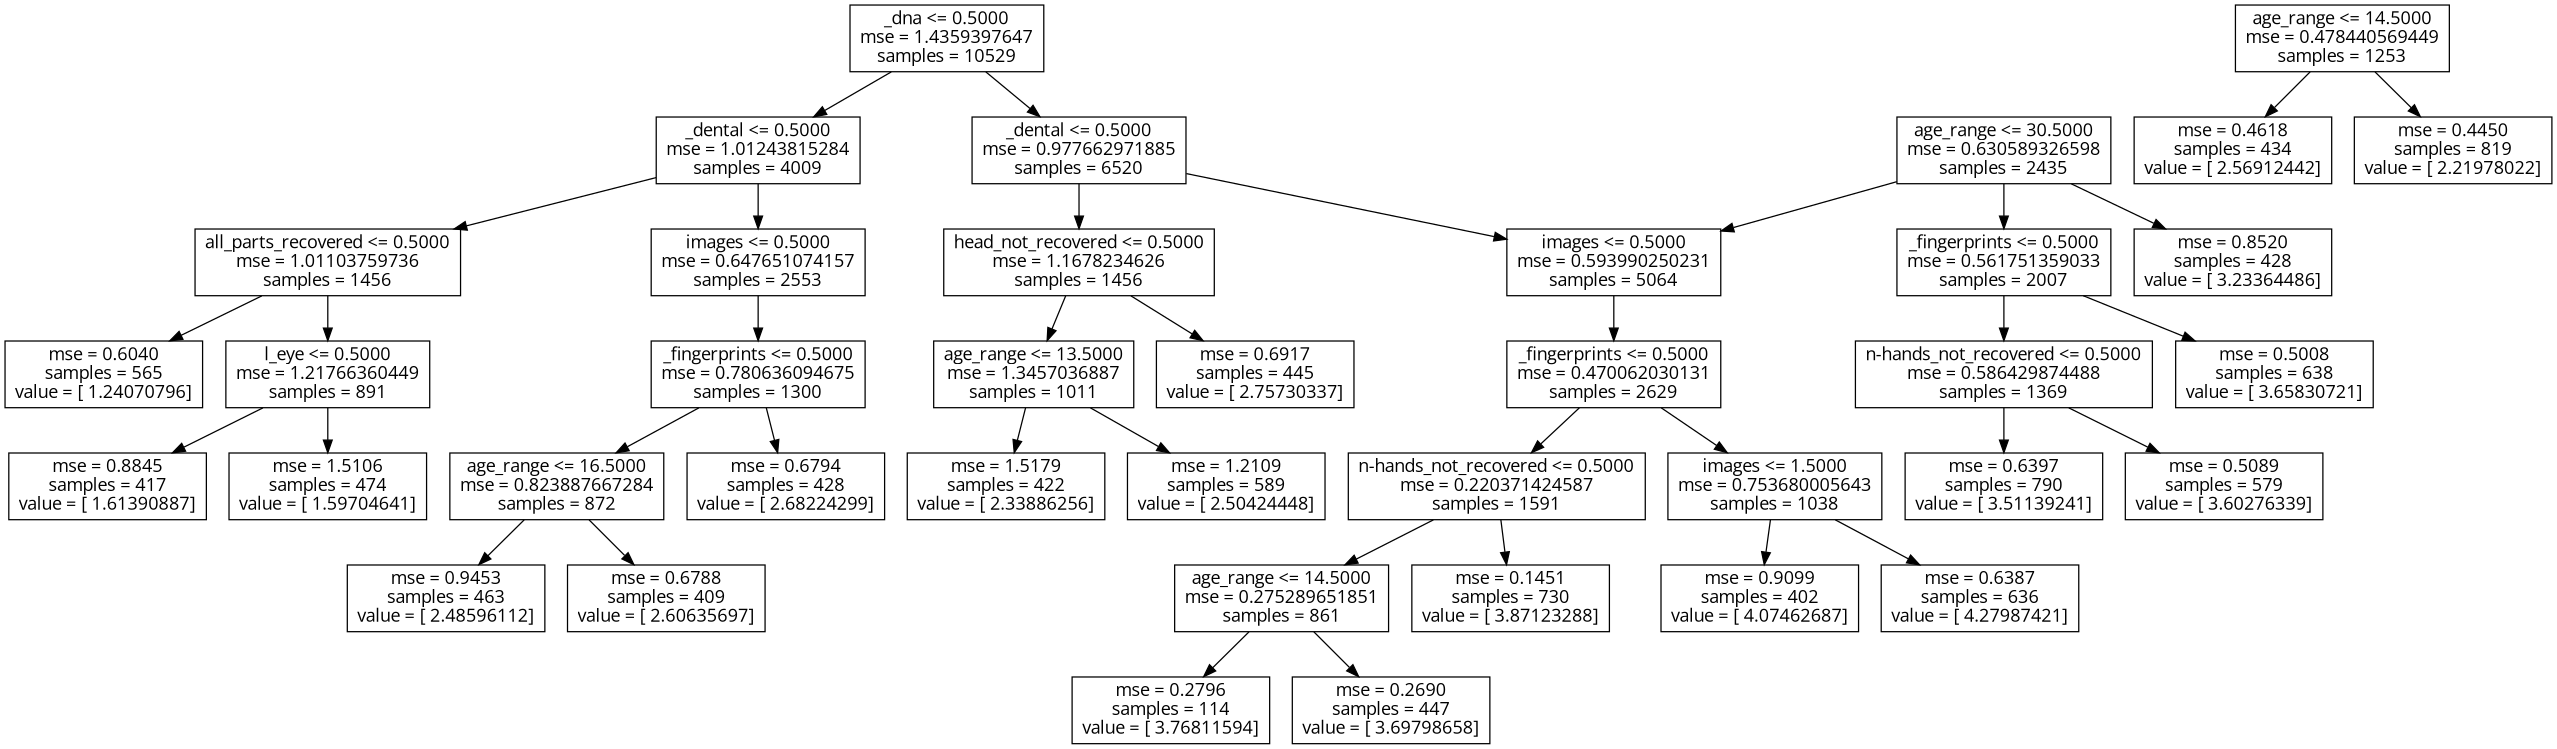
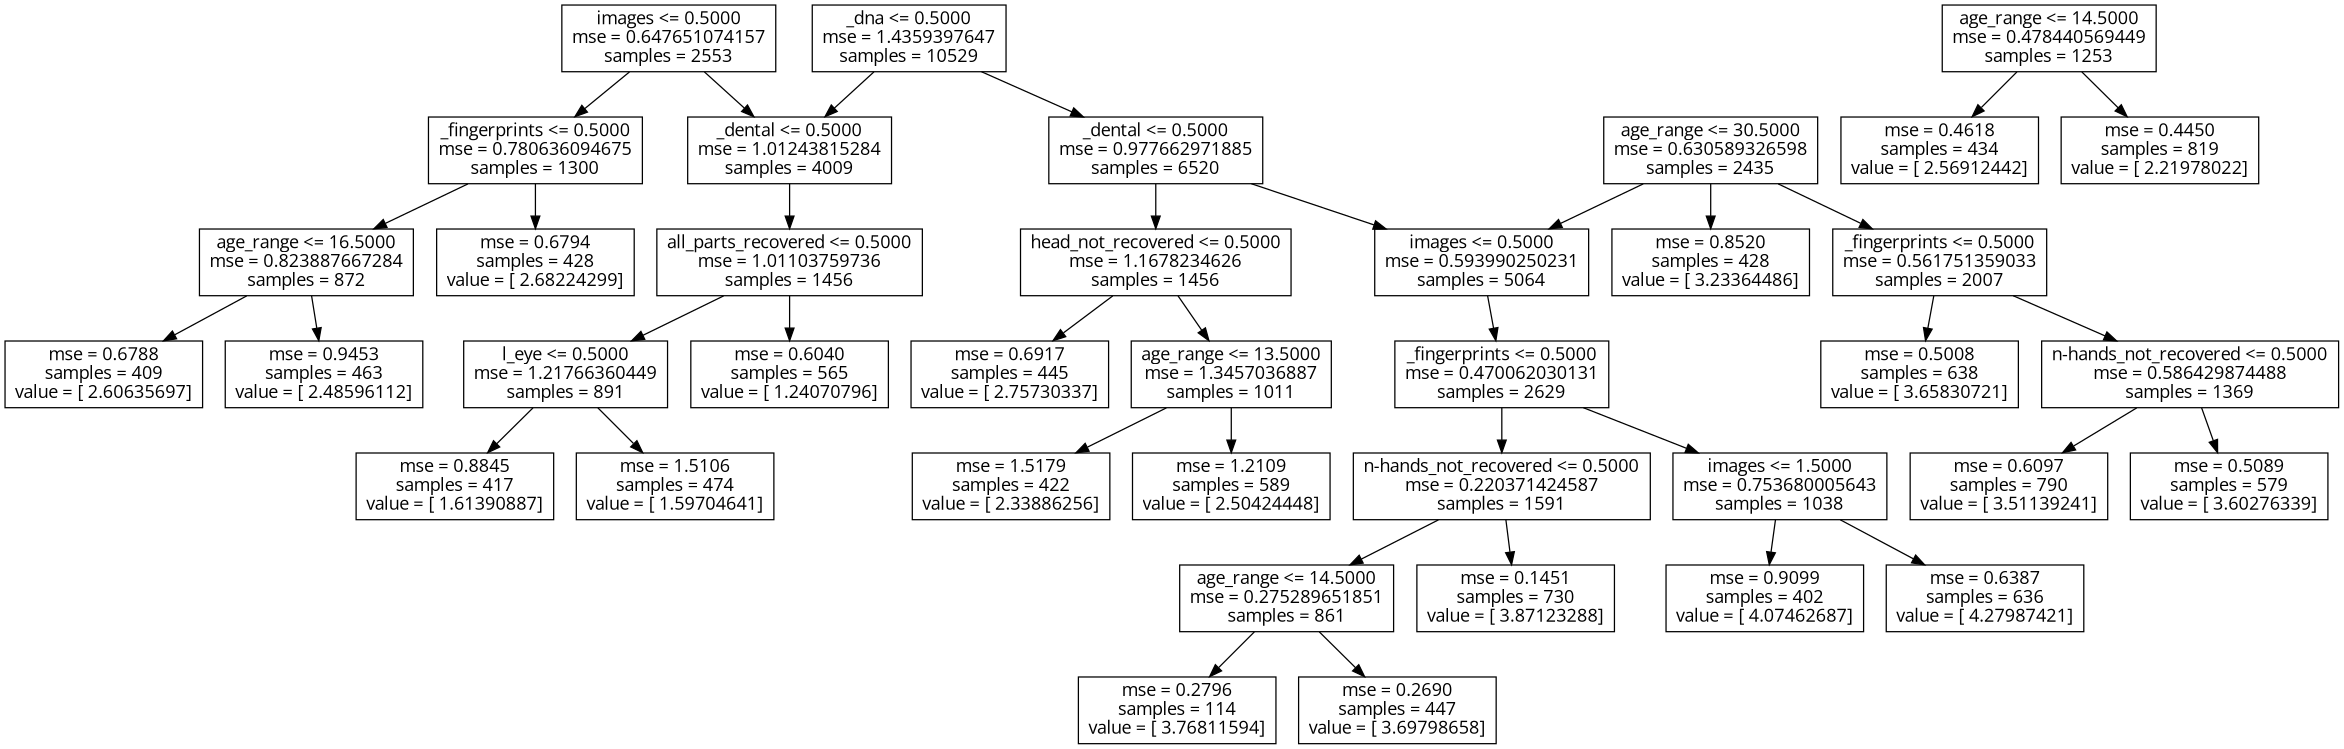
(758, 200) -> (724, 90)
(2004, 486) -> (2009, 486)
